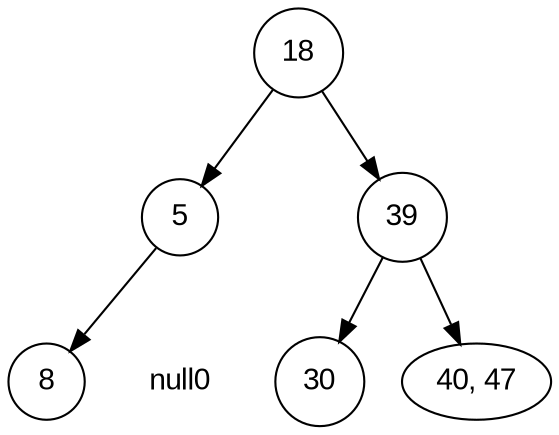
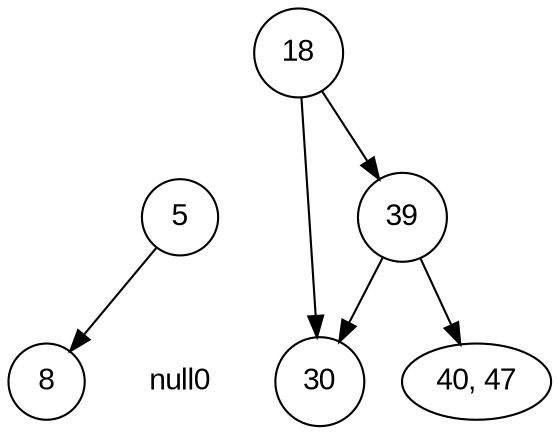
(244, 129) -> (309, 207)
